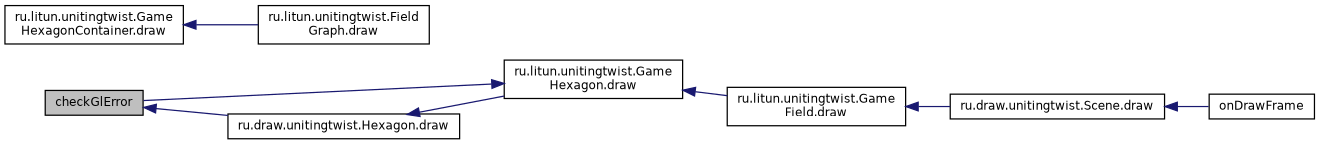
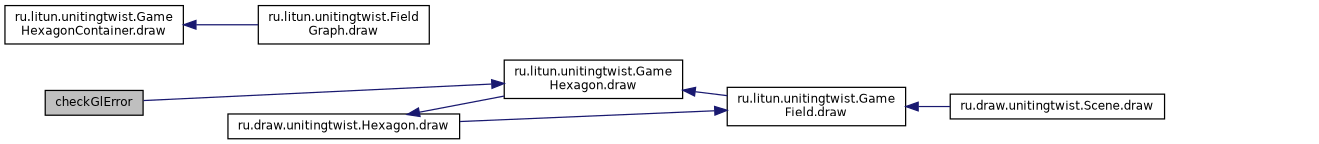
(1262, 107) -> none
(192, 112) -> (587, 116)
